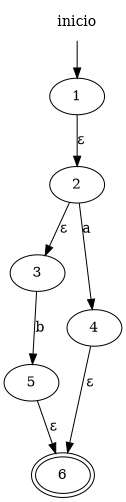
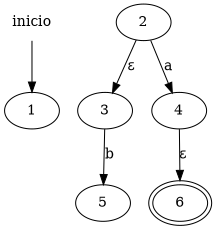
(77, 136) -> none
(45, 422) -> none
